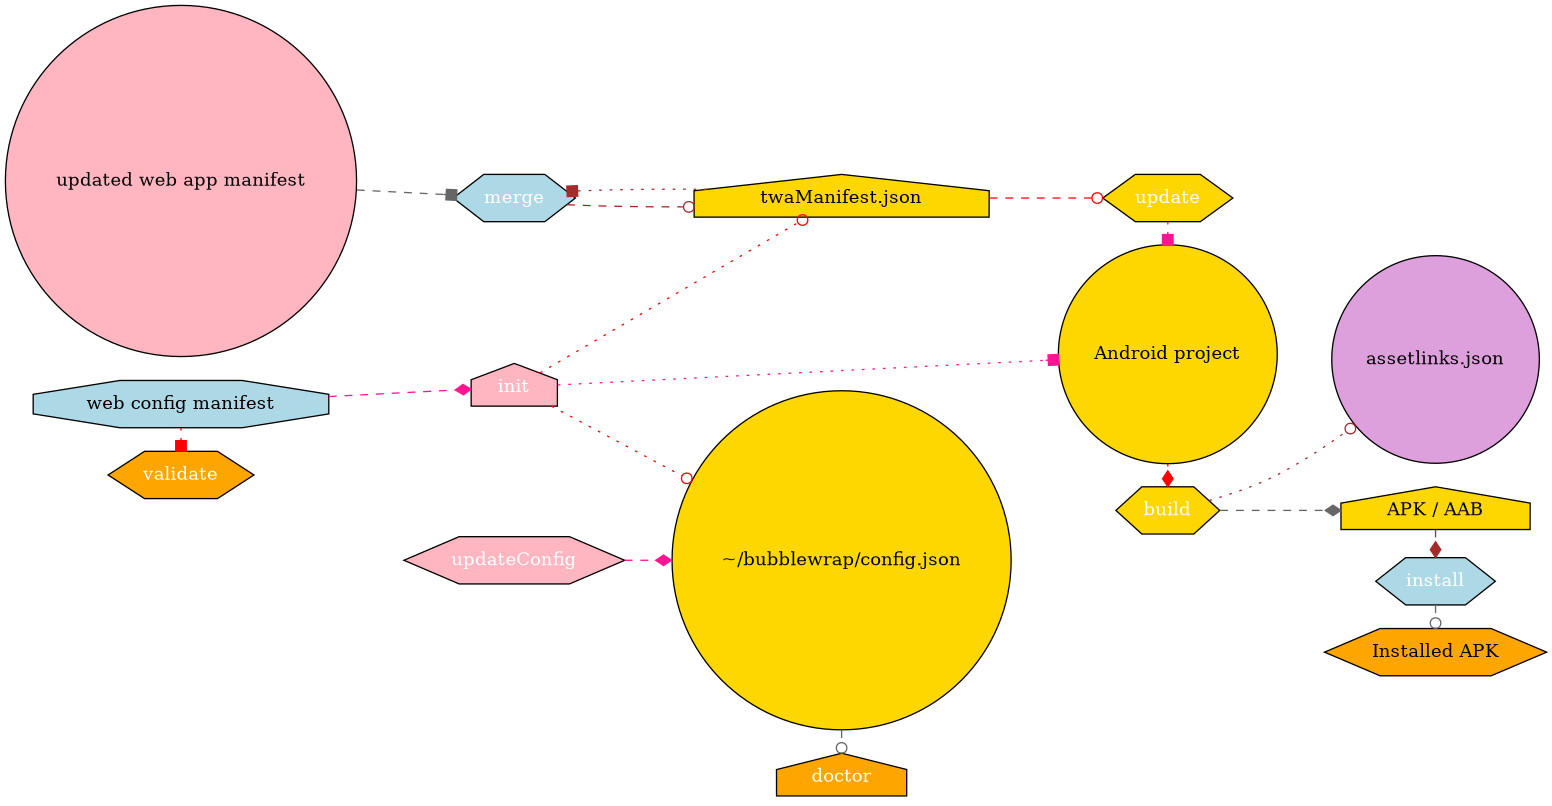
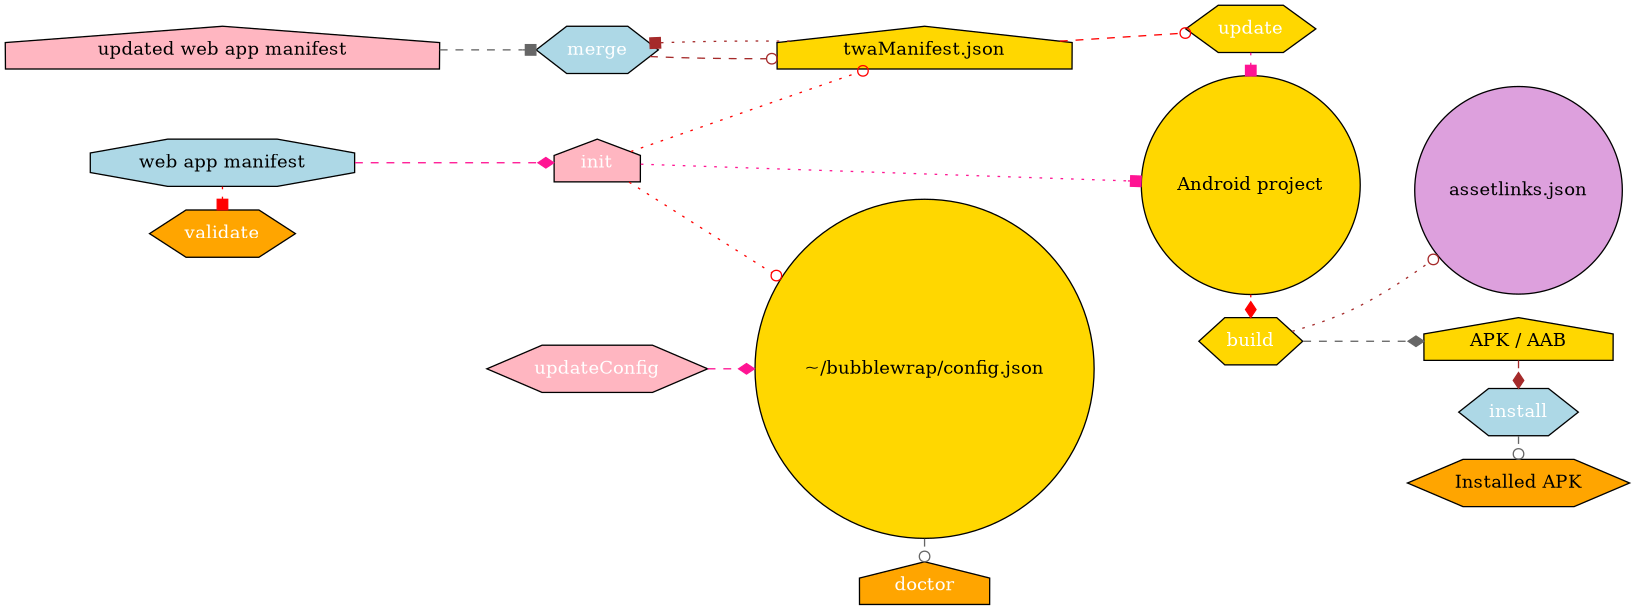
(181, 181) -> (222, 50)
(181, 404) -> (222, 163)
